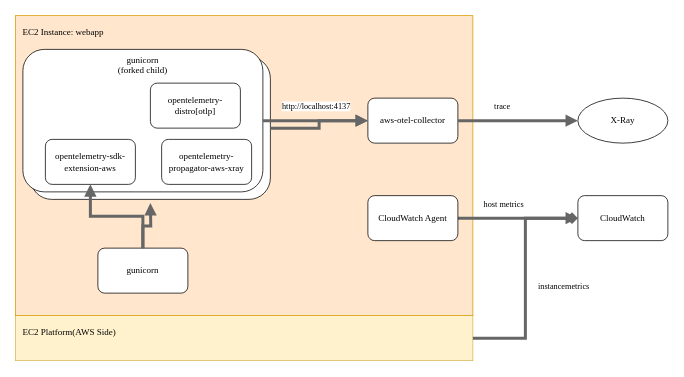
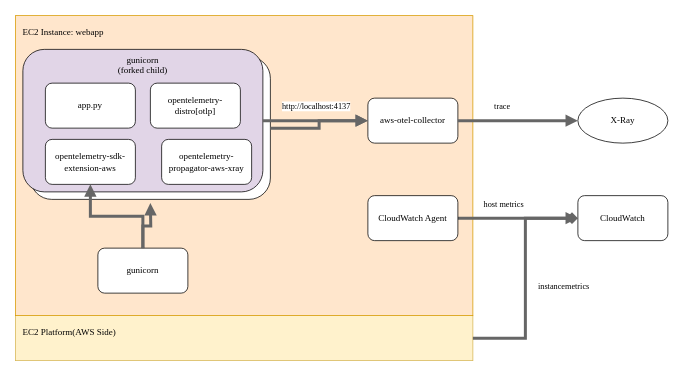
none -> (90, 105)
(143, 120) -> (143, 120)
